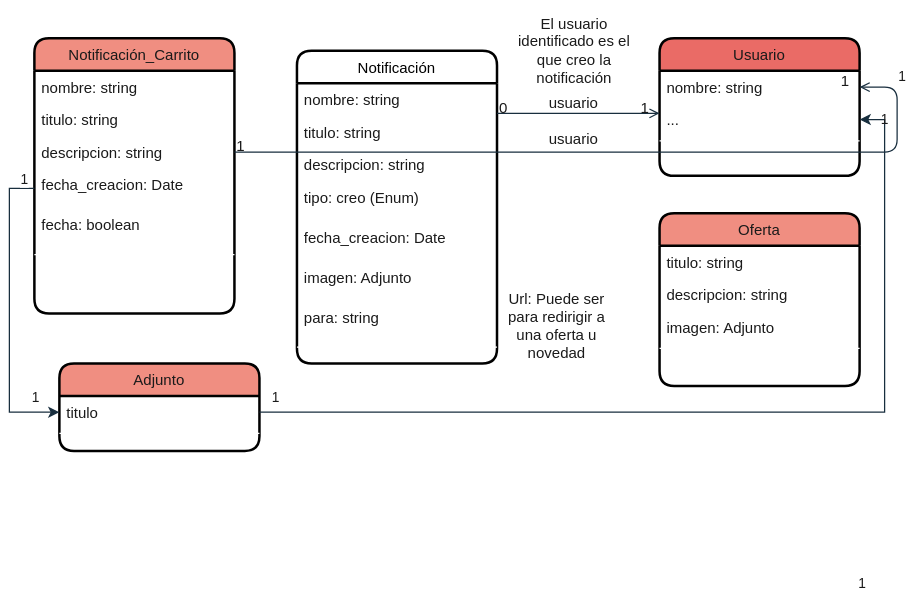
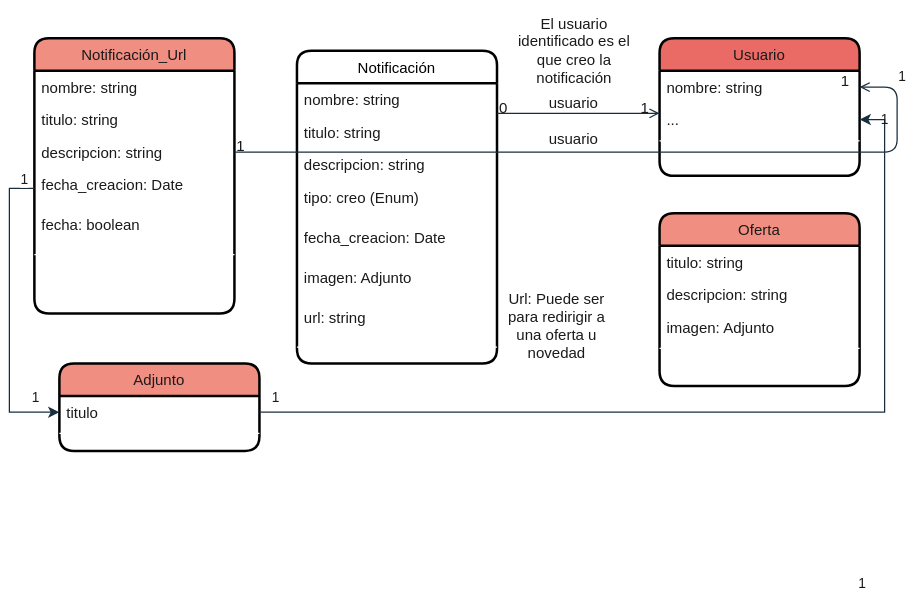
(134, 55) -> (134, 55)
(348, 318) -> (342, 318)
